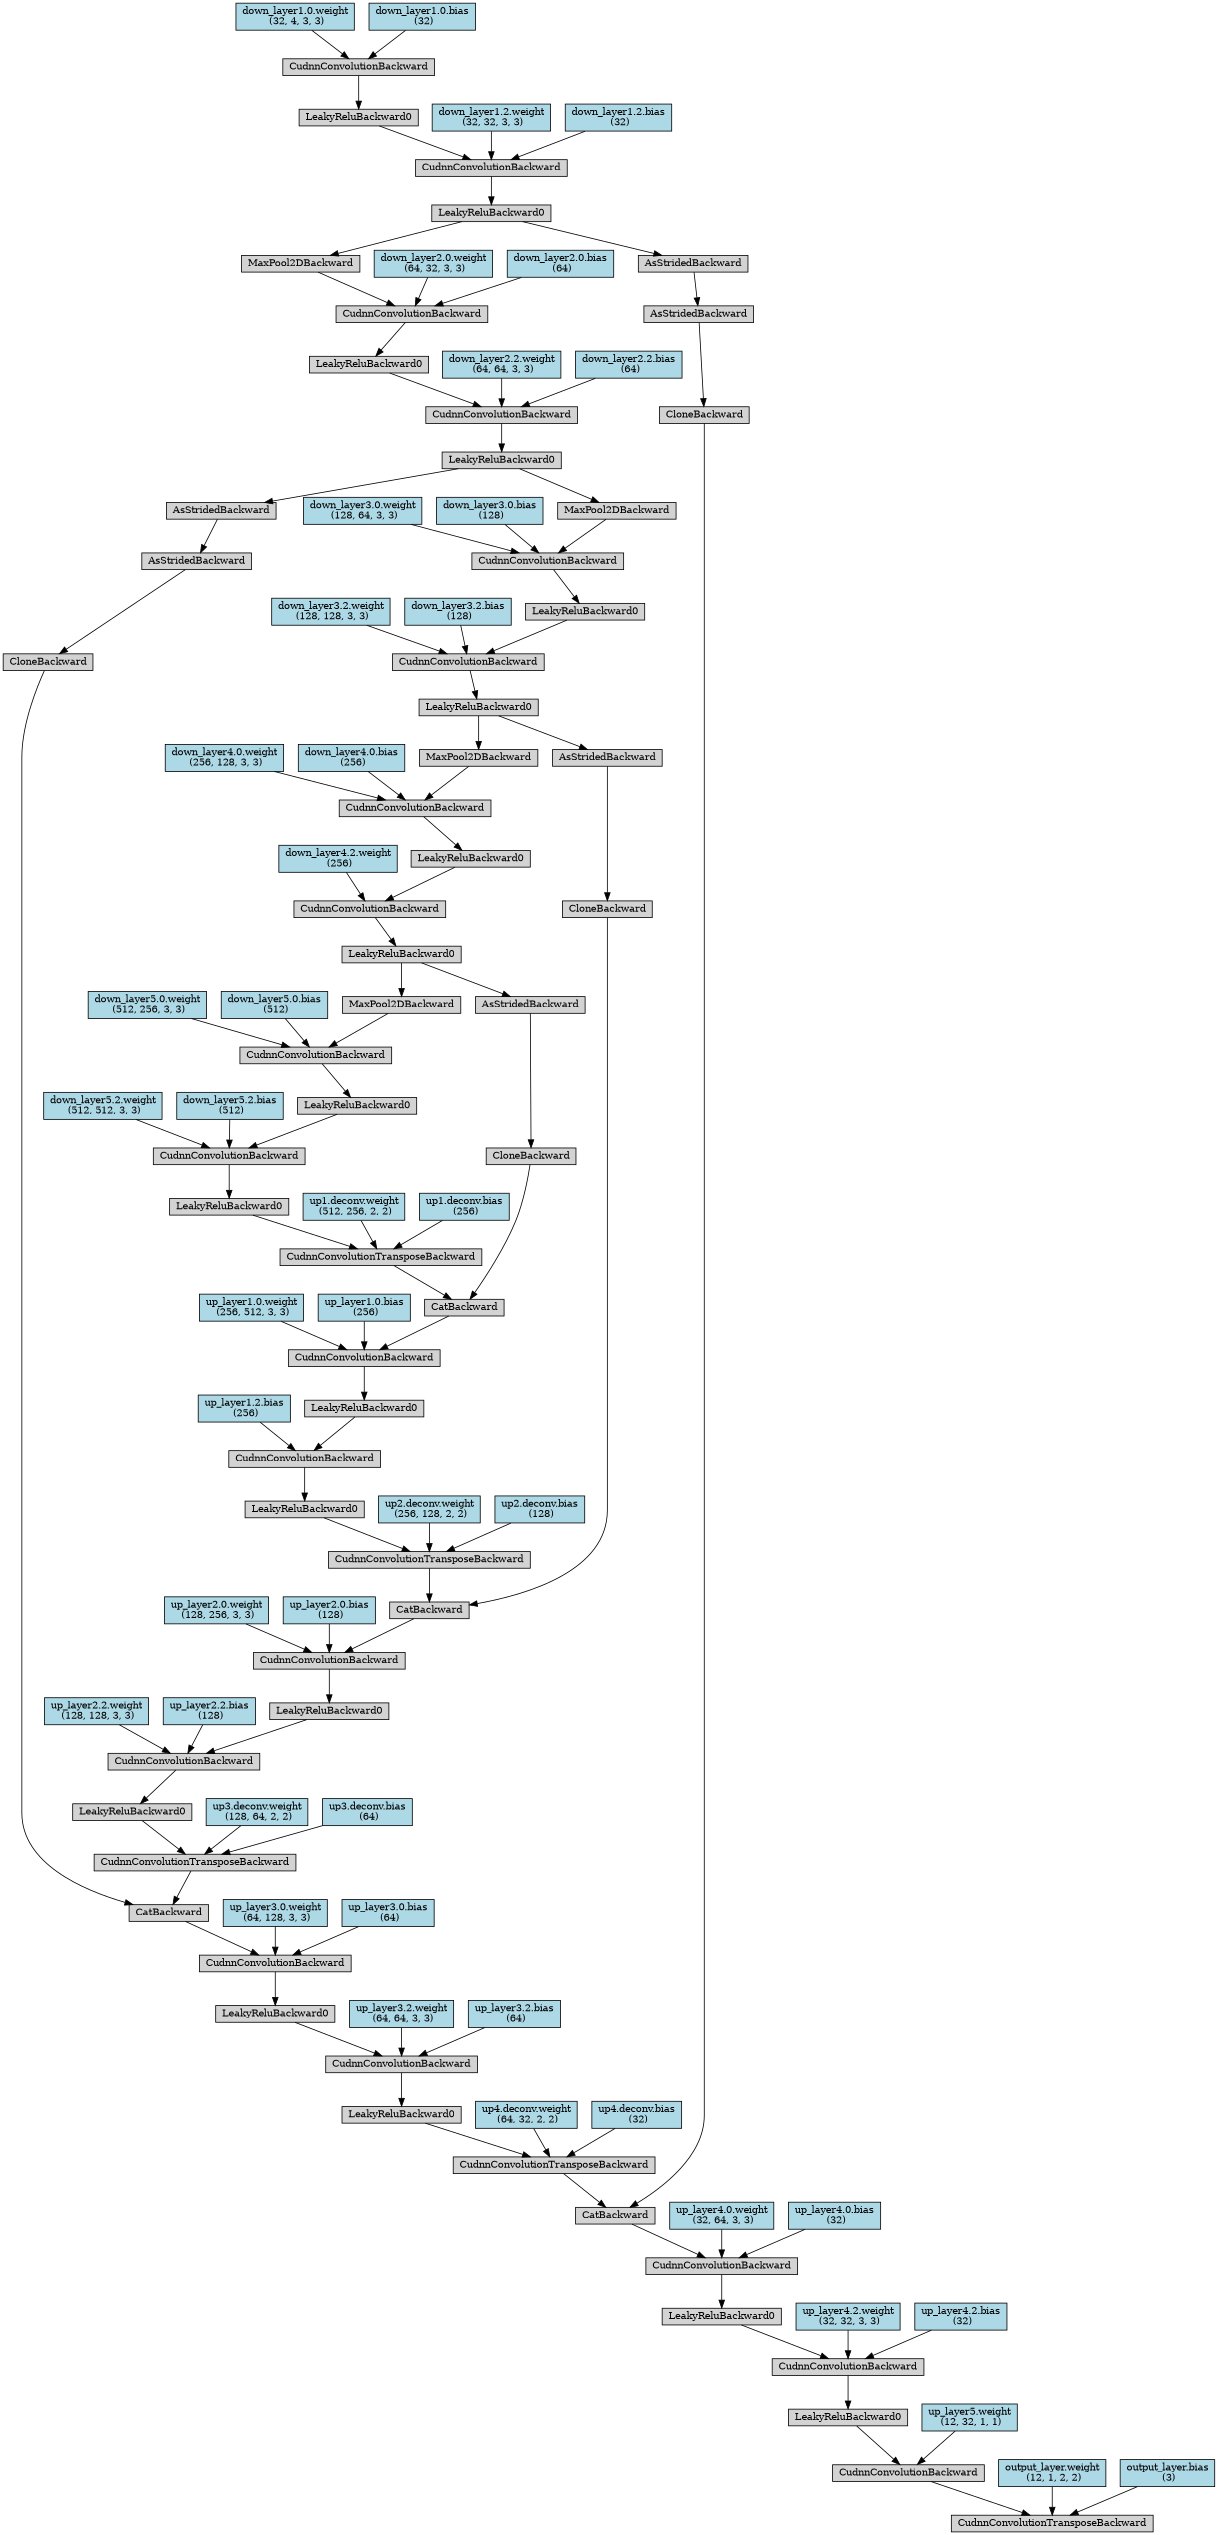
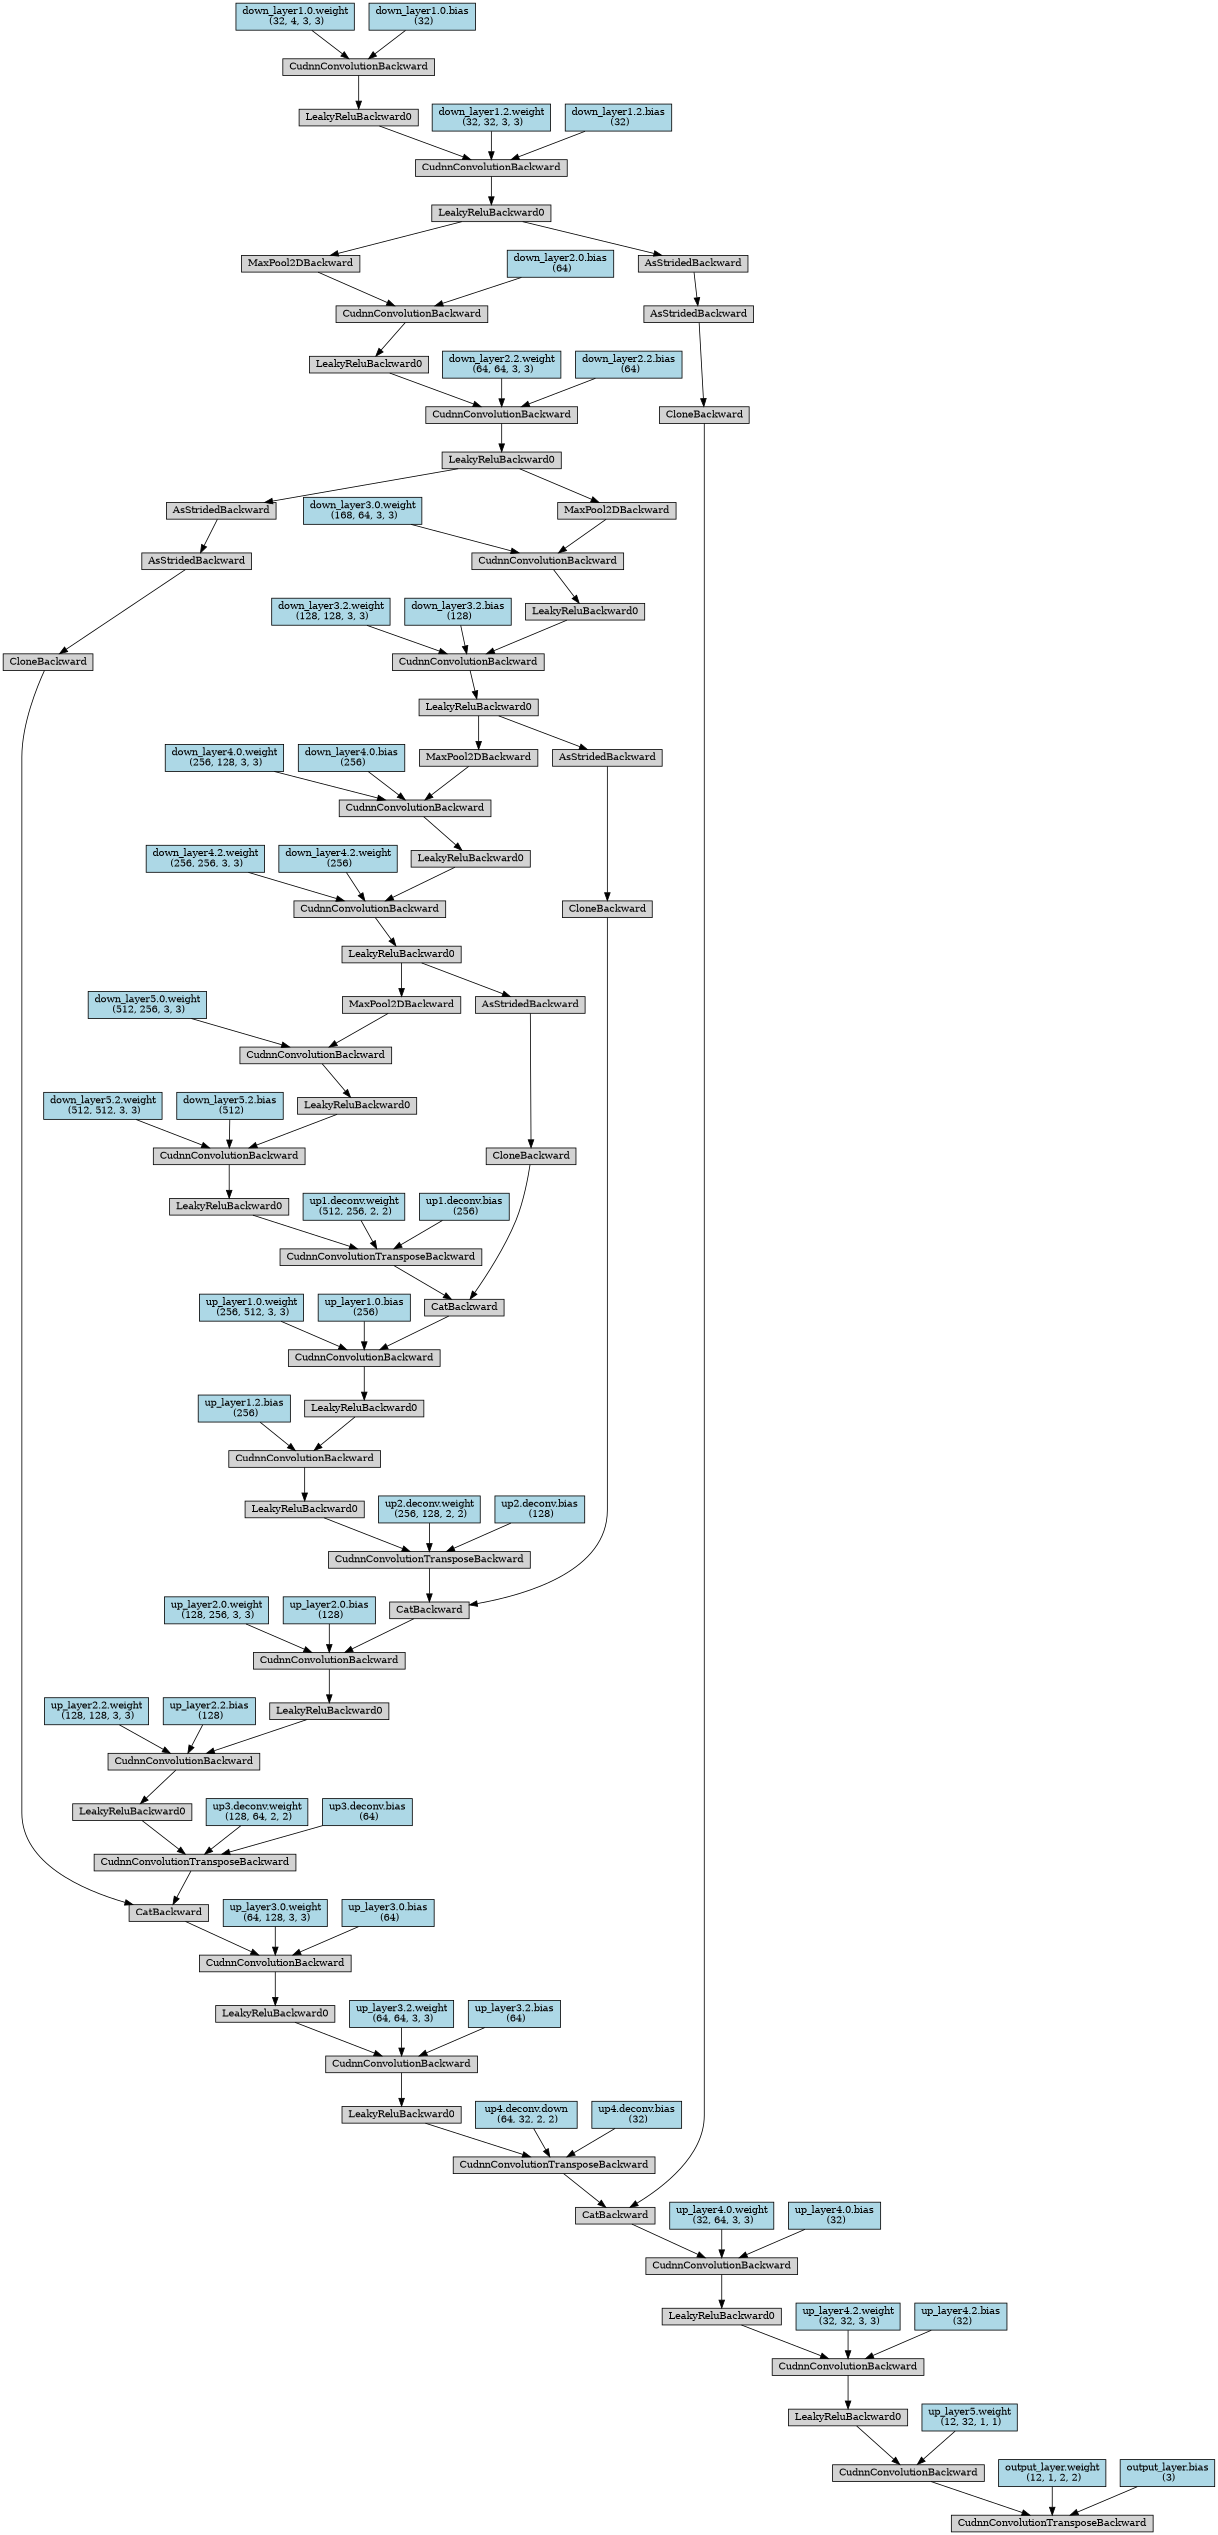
(433, 264) -> none
(363, 511) -> (363, 511)
(490, 511) -> none
none -> (205, 859)
(274, 1005) -> none
(526, 2115) -> (526, 2115)
